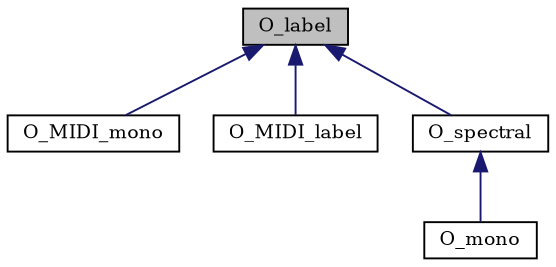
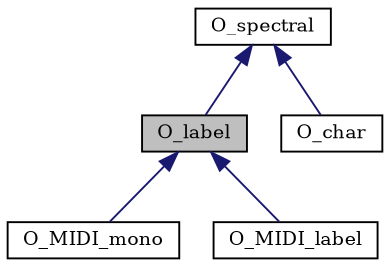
(396, 85) -> (223, 88)
(481, 240) -> (332, 133)
